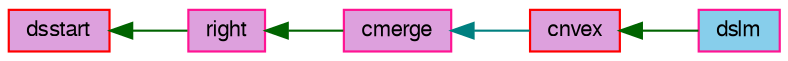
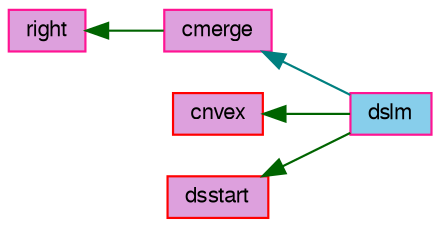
(160, 31) -> (316, 150)
(502, 31) -> (316, 78)
